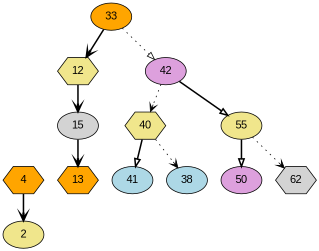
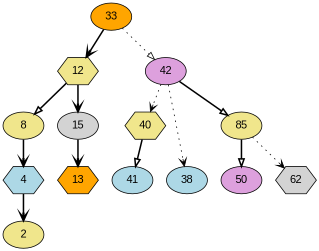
none -> (23, 126)
(241, 126) -> (241, 126)
(164, 151) -> (176, 122)
(23, 180) -> (23, 180)
